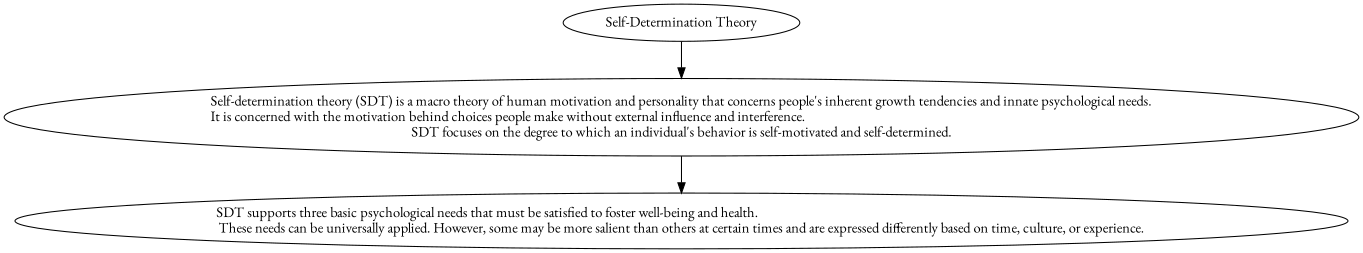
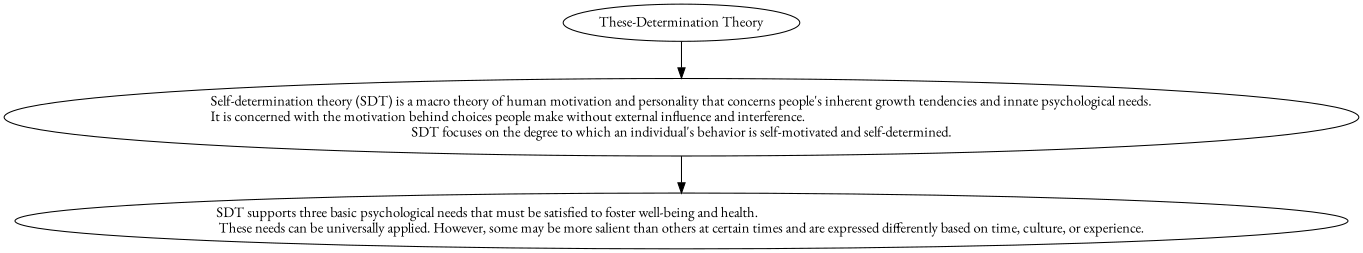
(681, 23) -> (681, 23)
